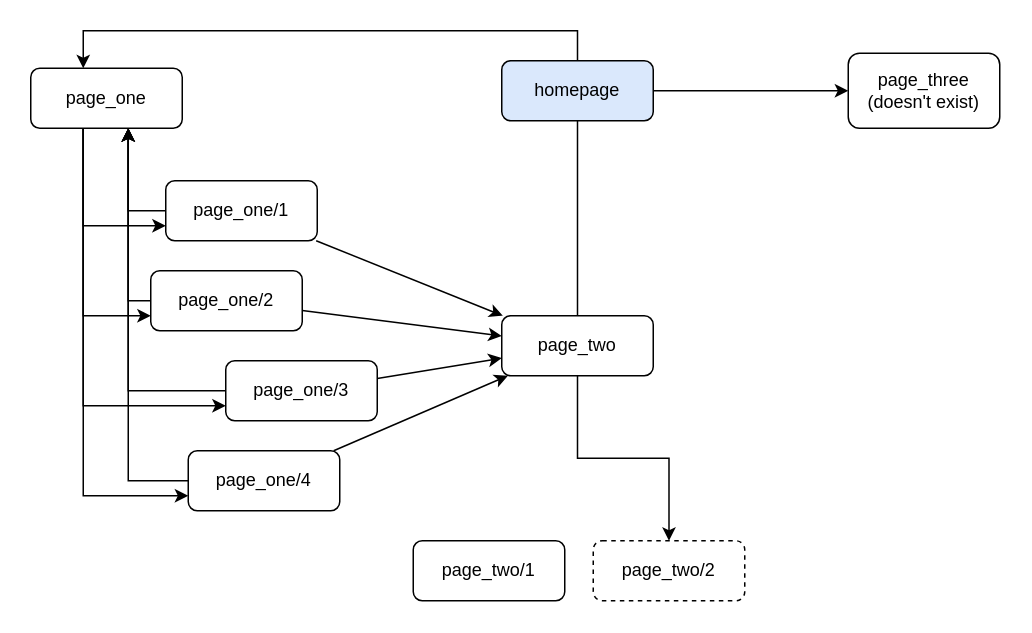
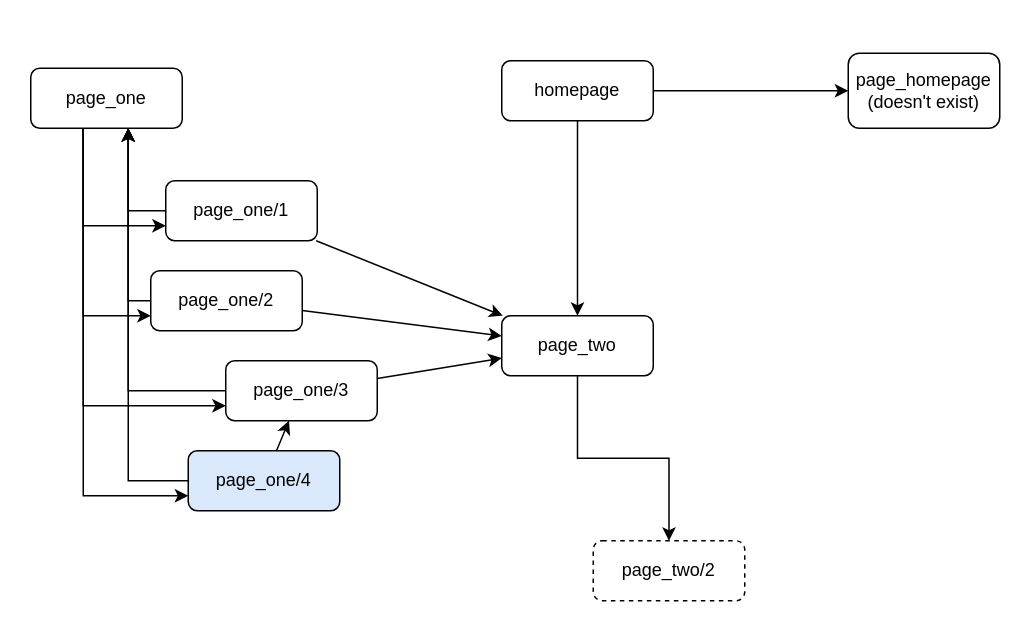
(332, 31) -> none
(578, 91) -> (578, 91)
(924, 91) -> (924, 91)
(578, 308) -> (578, 304)
(416, 415) -> (281, 440)
(264, 481) -> (264, 481)
(489, 571) -> none
